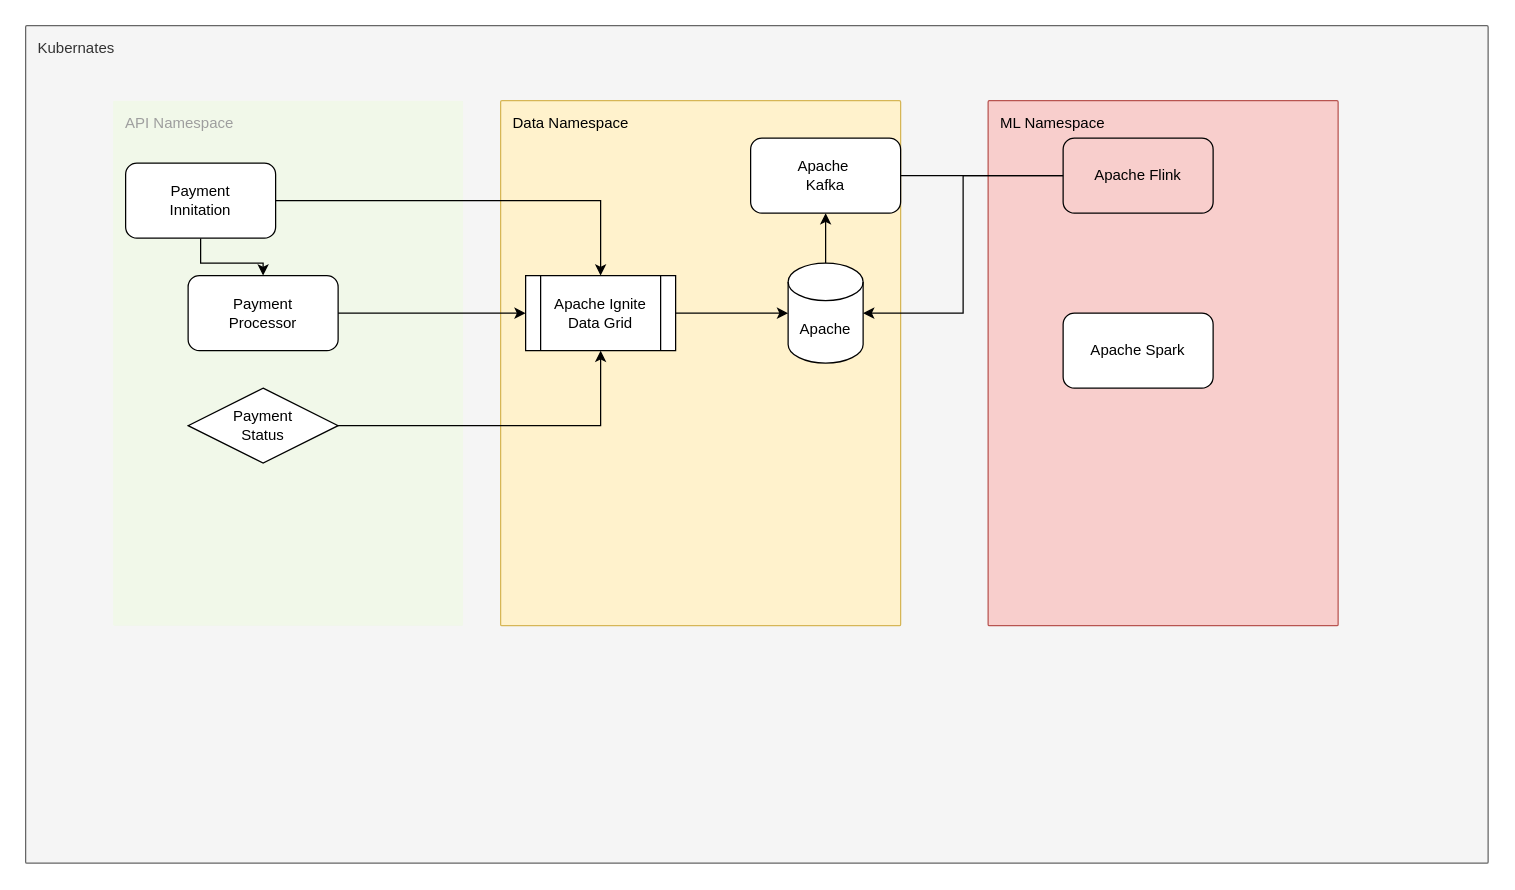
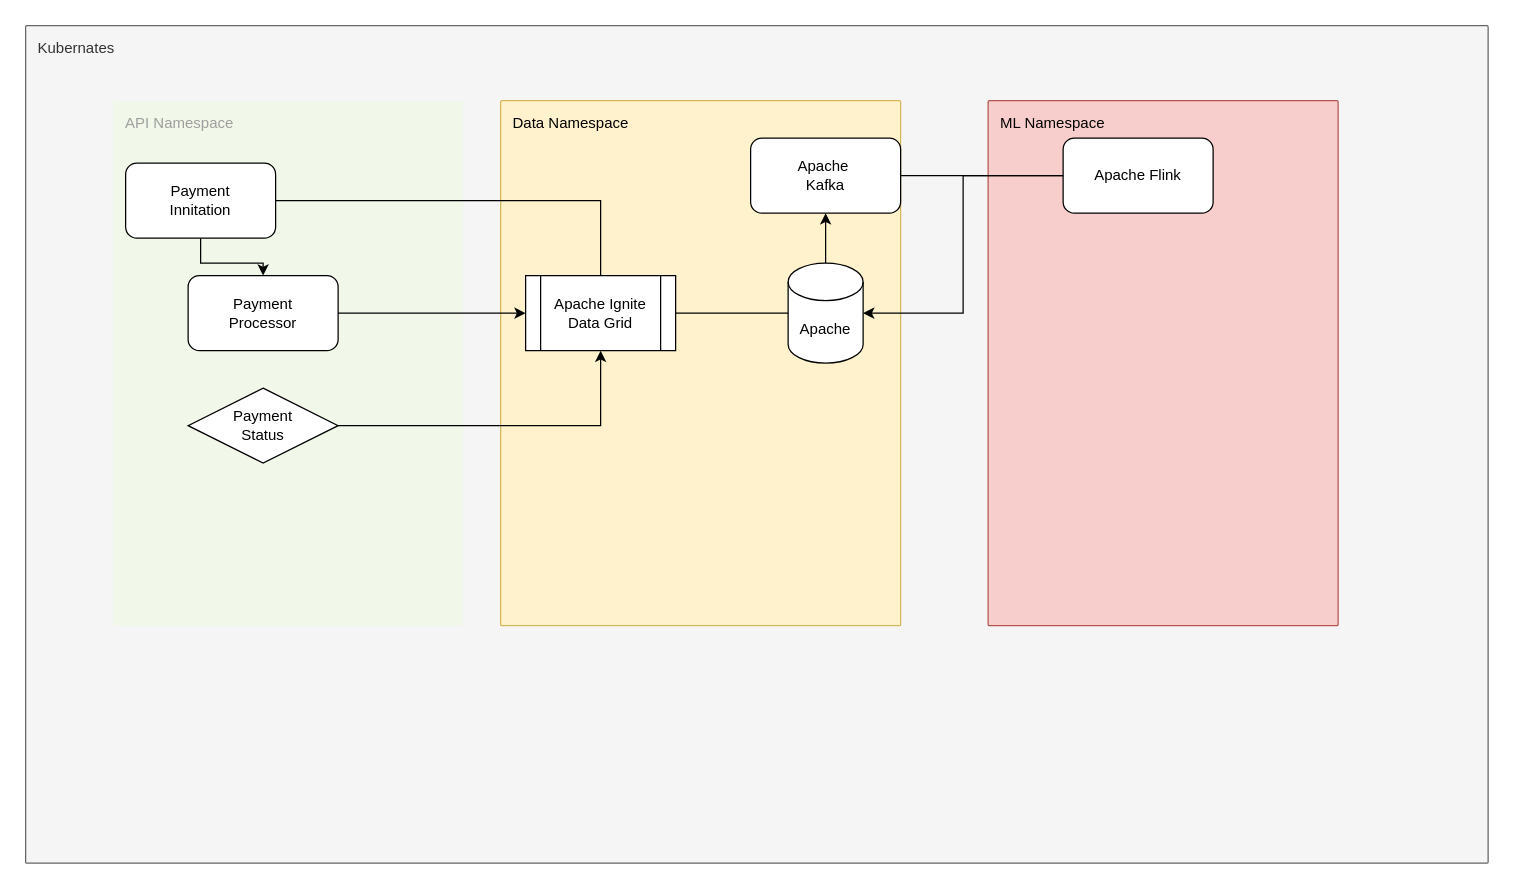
(1138, 176) -> (1138, 176)
(601, 265) -> (601, 268)
(778, 313) -> (781, 313)
(1138, 351) -> none
